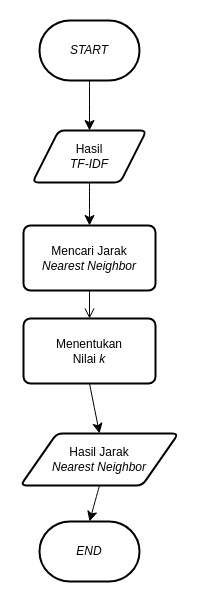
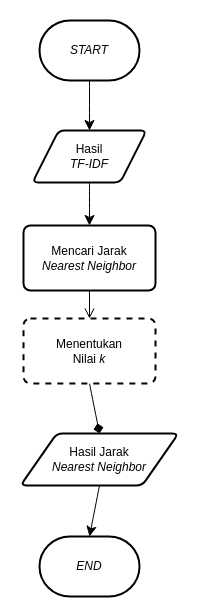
(90, 351) -> (90, 351)
(98, 424) -> (97, 423)
(90, 552) -> (90, 567)
